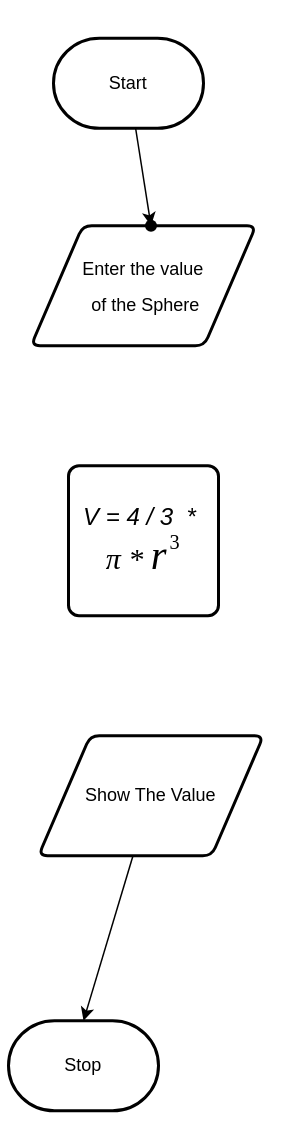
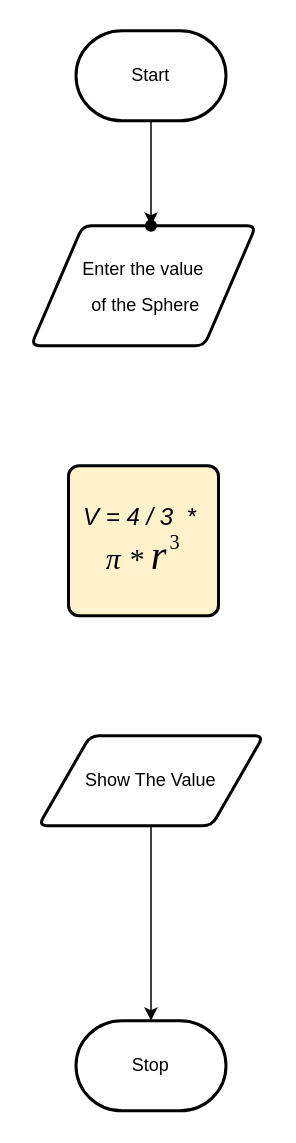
(128, 83) -> (151, 76)
(143, 541) -> (143, 541)
(151, 796) -> (151, 781)
(83, 1066) -> (151, 1066)
